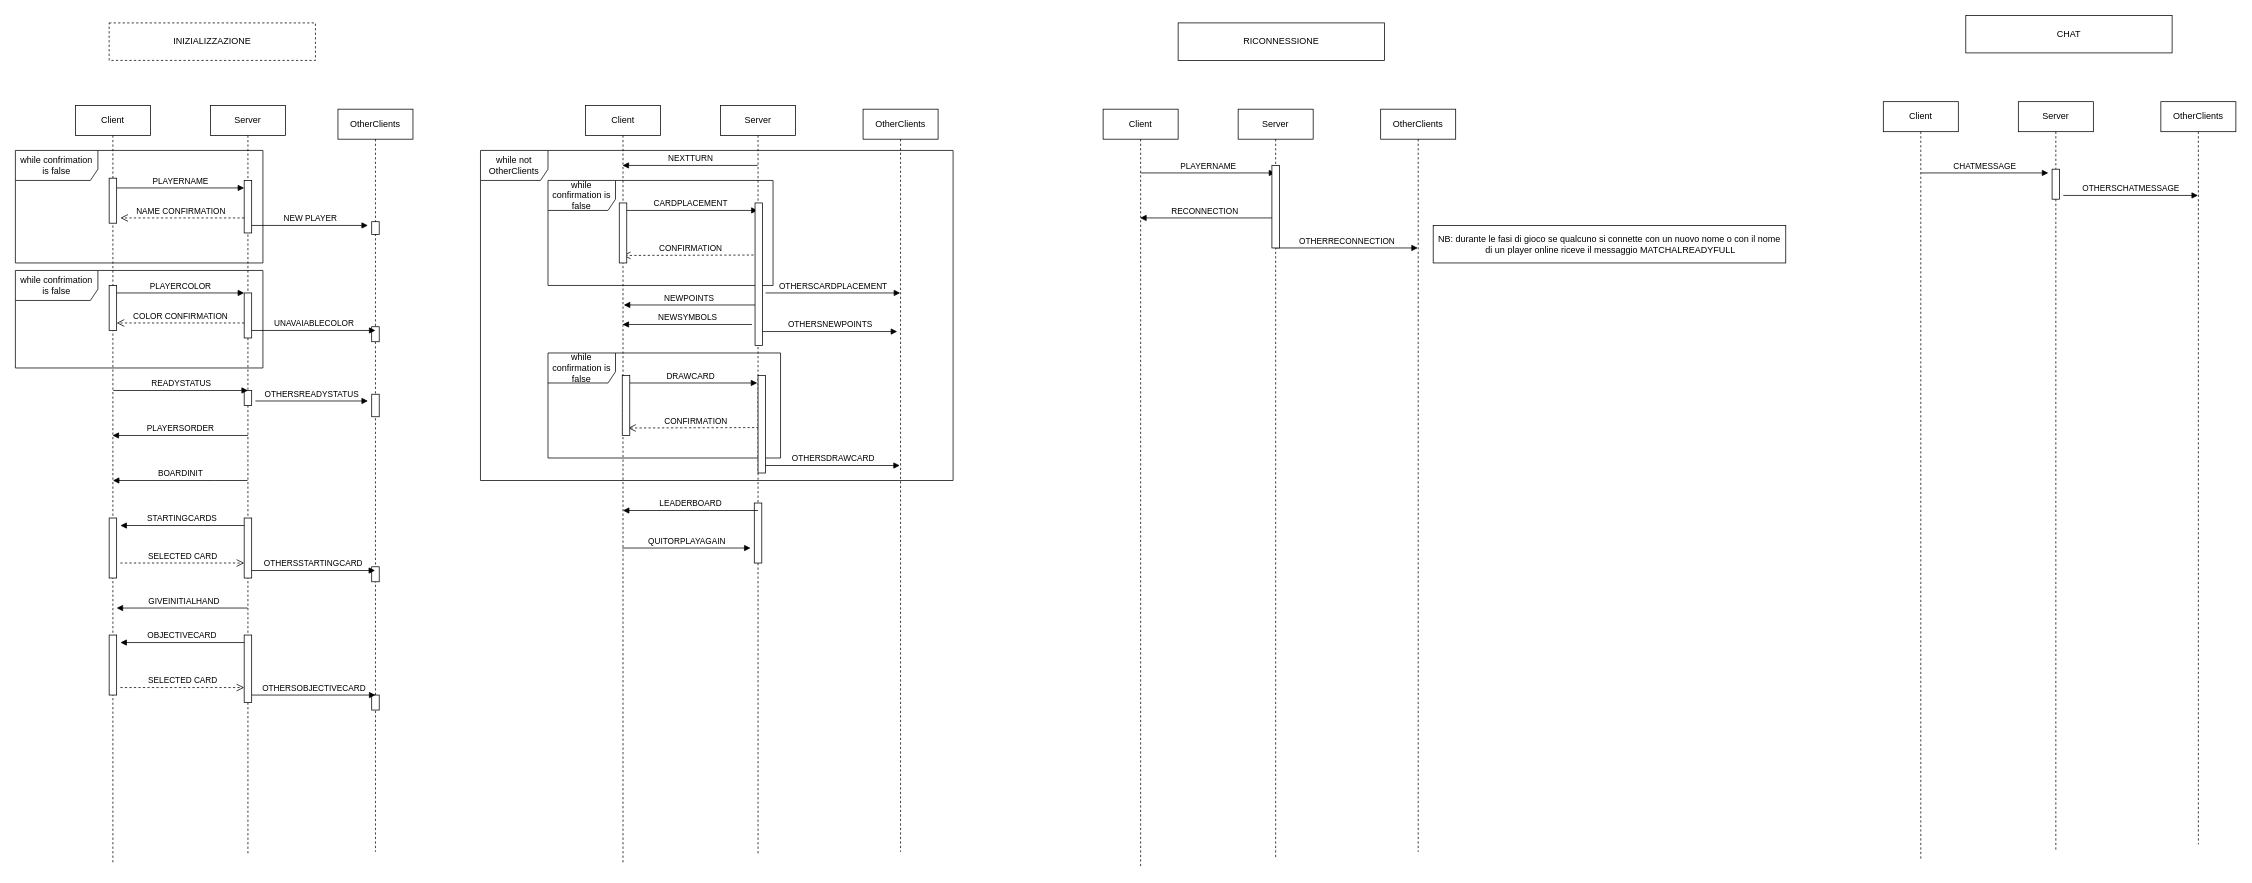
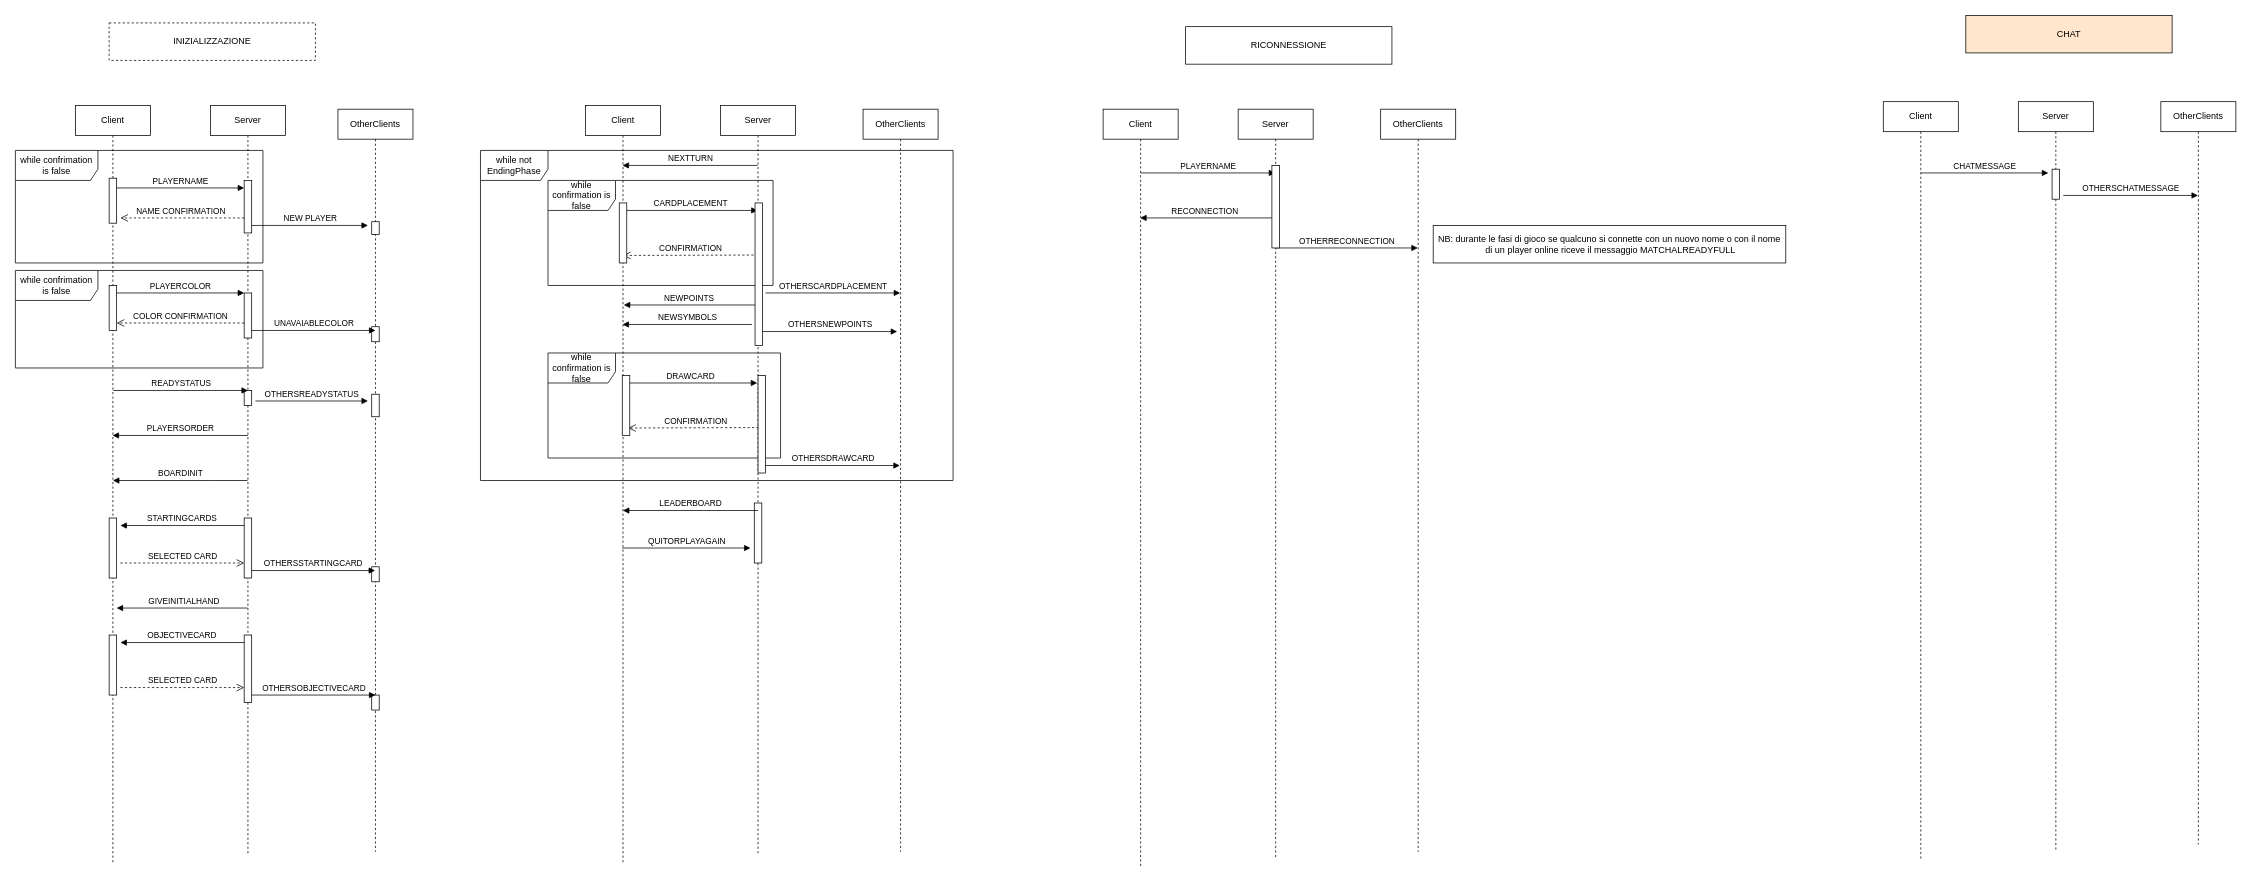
(2069, 34) -> (2069, 34)
(1281, 42) -> (1289, 45)
(514, 165) -> (514, 165)
